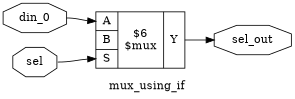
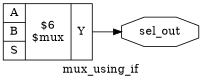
(35, 18) -> none
(35, 62) -> none
